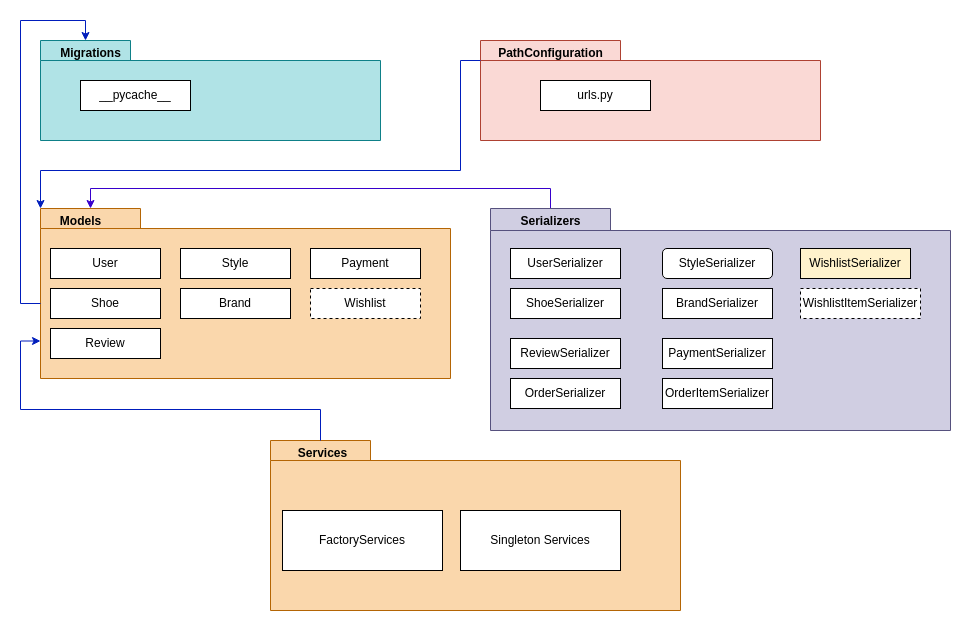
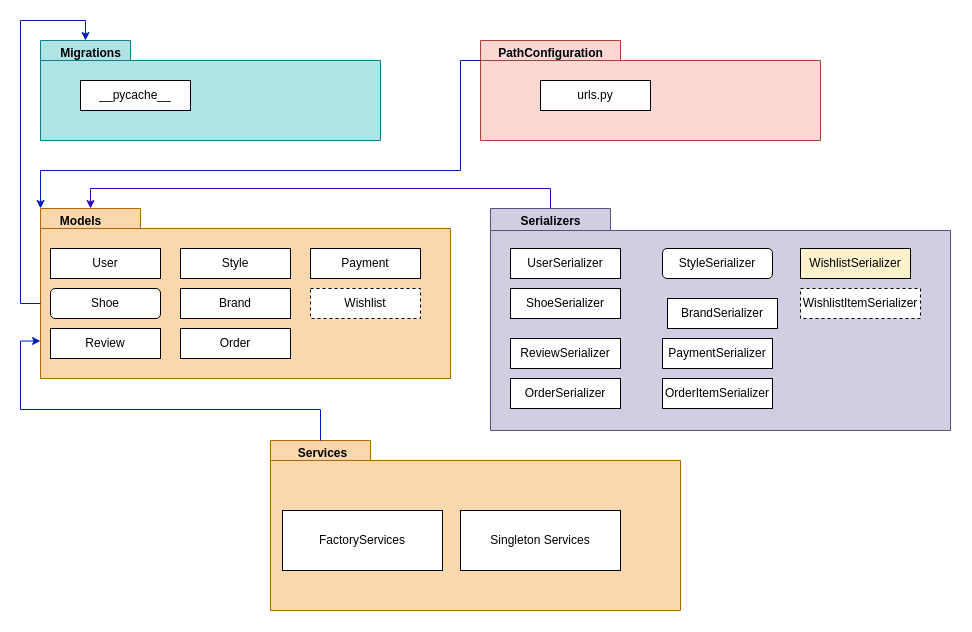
(106, 304) -> (106, 304)
(718, 304) -> (723, 314)
none -> (236, 344)
